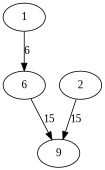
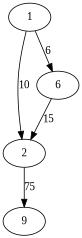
none -> (18, 81)
(40, 116) -> (43, 116)
(76, 119) -> (30, 187)
